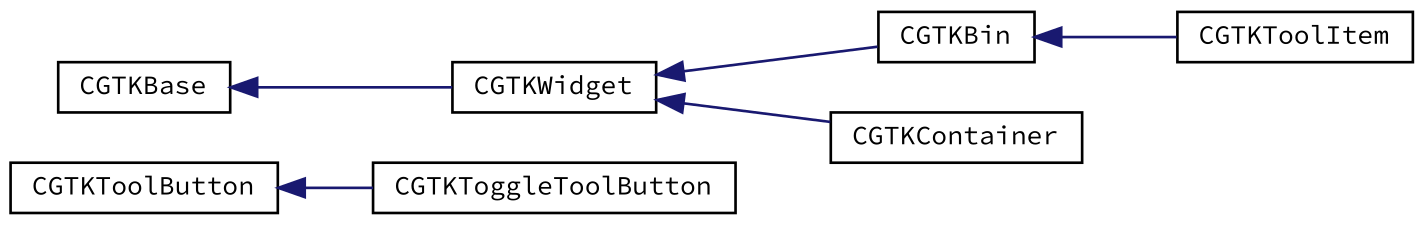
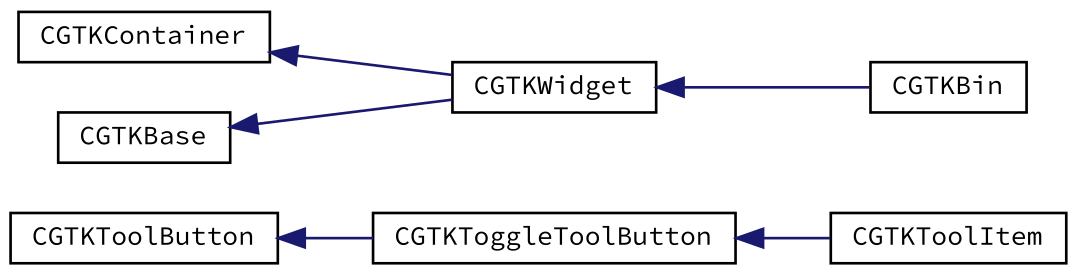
(1119, 37) -> (797, 238)
(757, 113) -> (374, 65)
